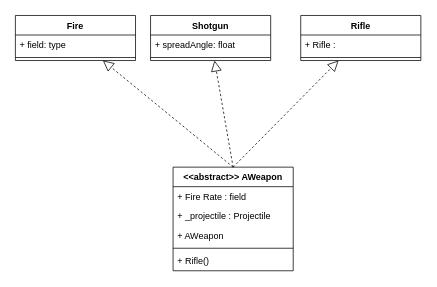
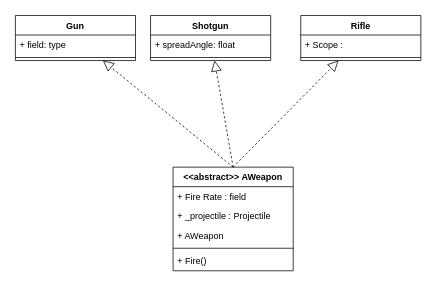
(75, 26) -> (75, 26)
(321, 45) -> (324, 45)
(196, 261) -> (195, 261)
